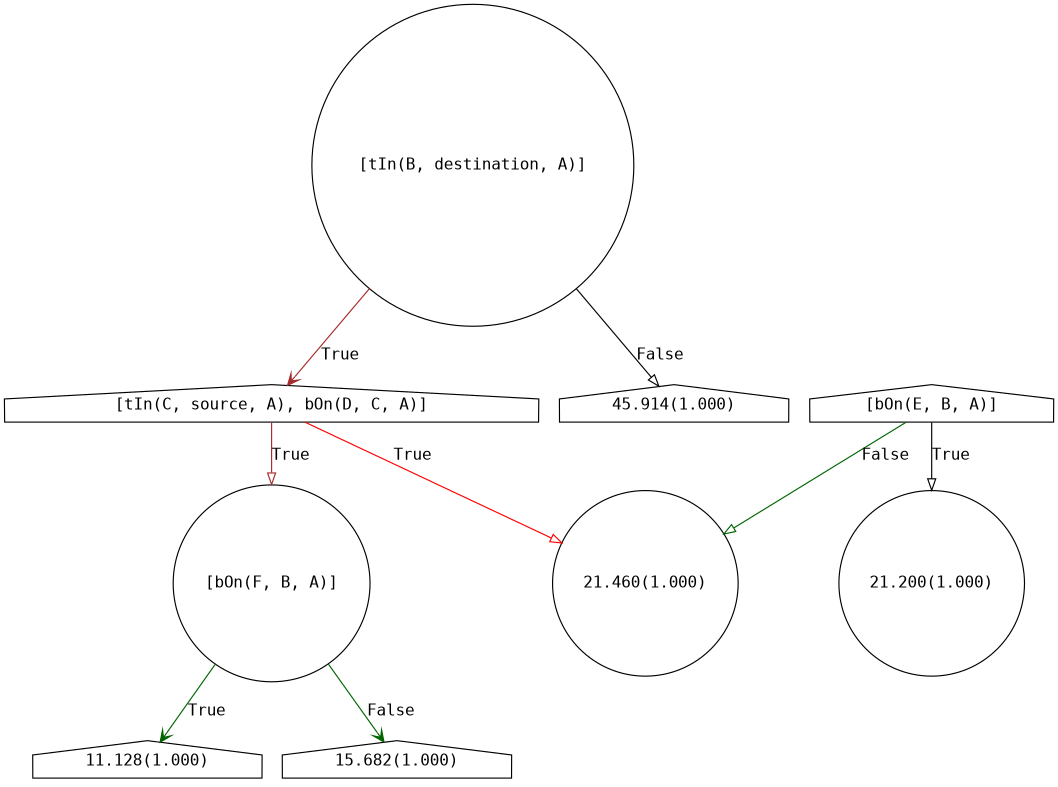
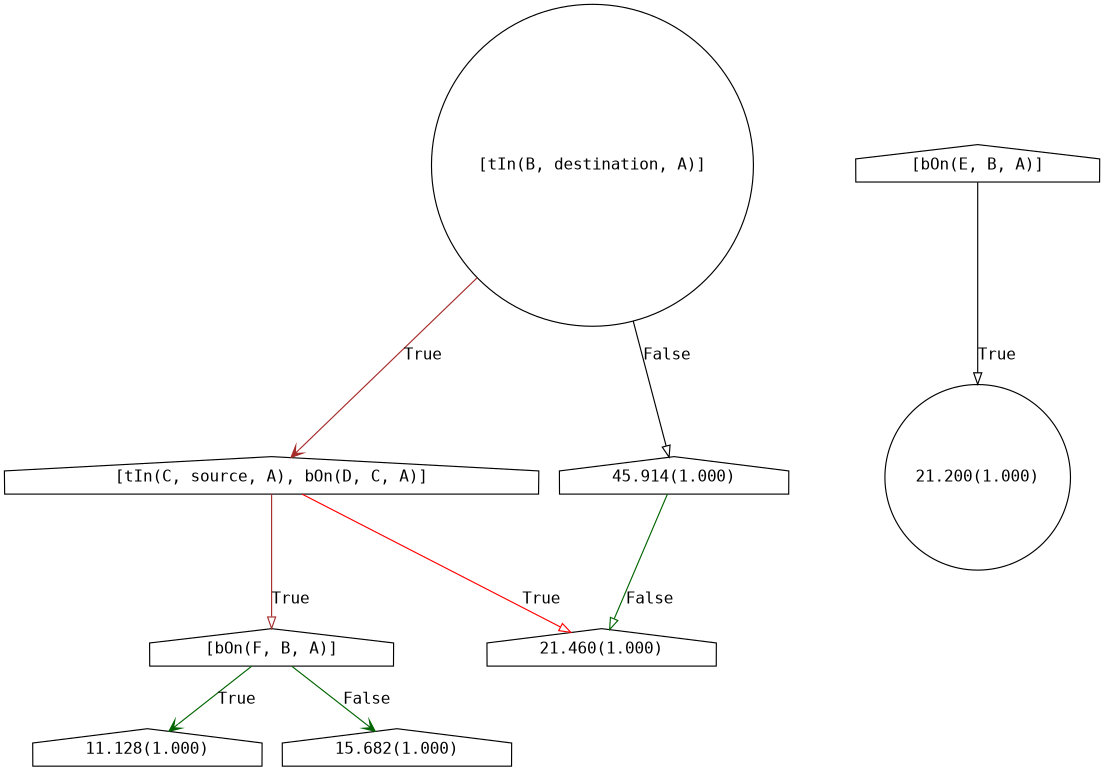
(820, 475) -> (641, 556)
(272, 583) -> (272, 649)
(645, 583) -> (602, 649)
